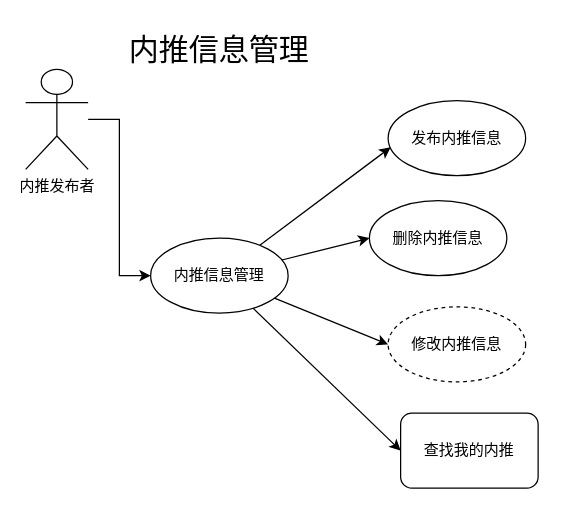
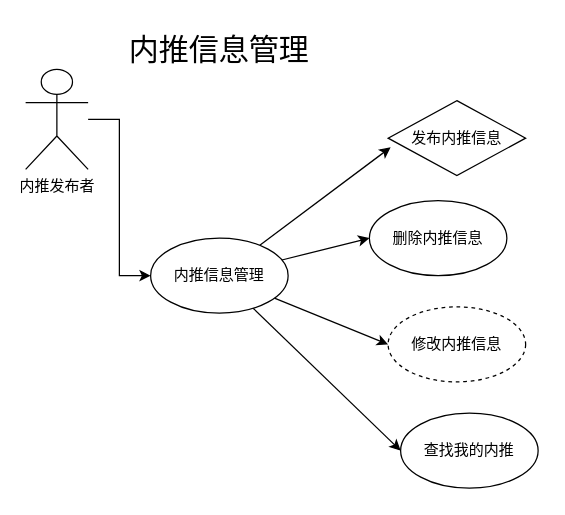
(457, 138) -> (457, 138)
(469, 451) -> (469, 451)
